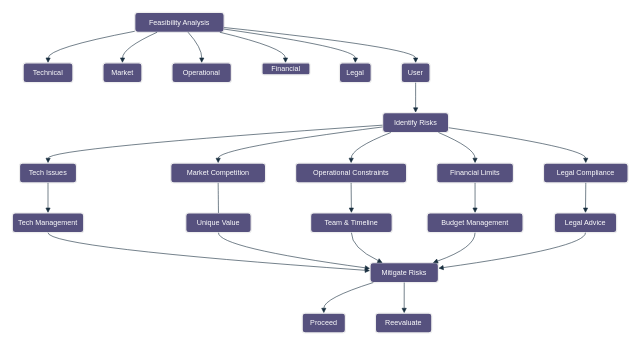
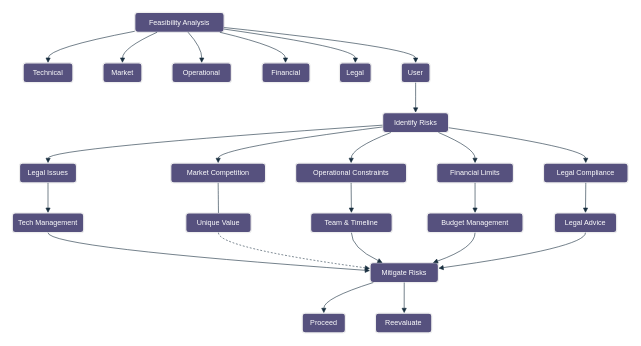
(286, 69) -> (286, 73)
(48, 173) -> (48, 173)
(291, 256) -> (291, 256)
